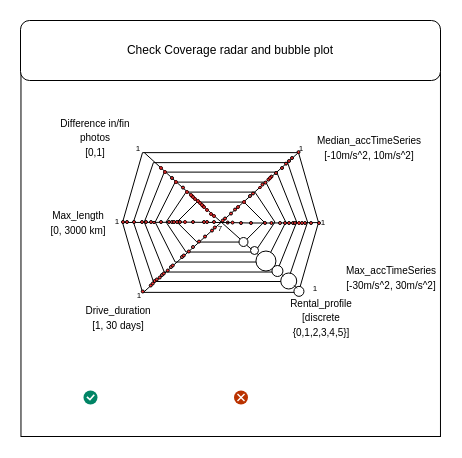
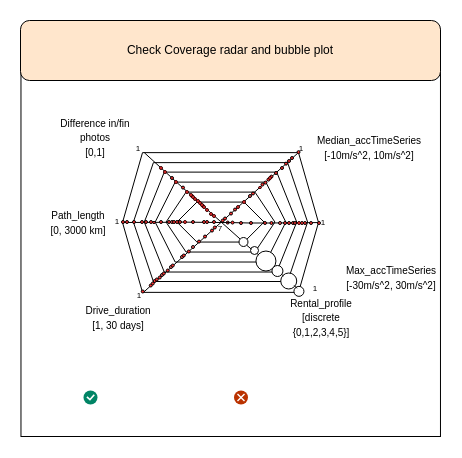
(231, 51) -> (231, 51)
(79, 223) -> (79, 223)
